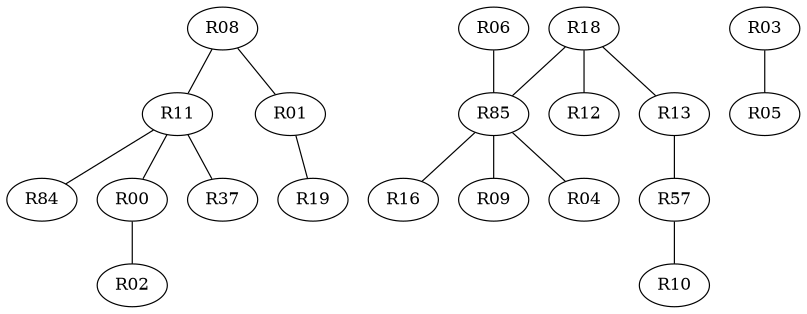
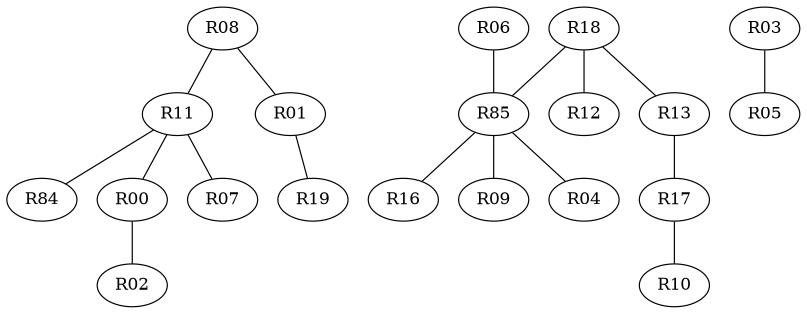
(223, 200) -> (223, 200)
(674, 200) -> (674, 200)
